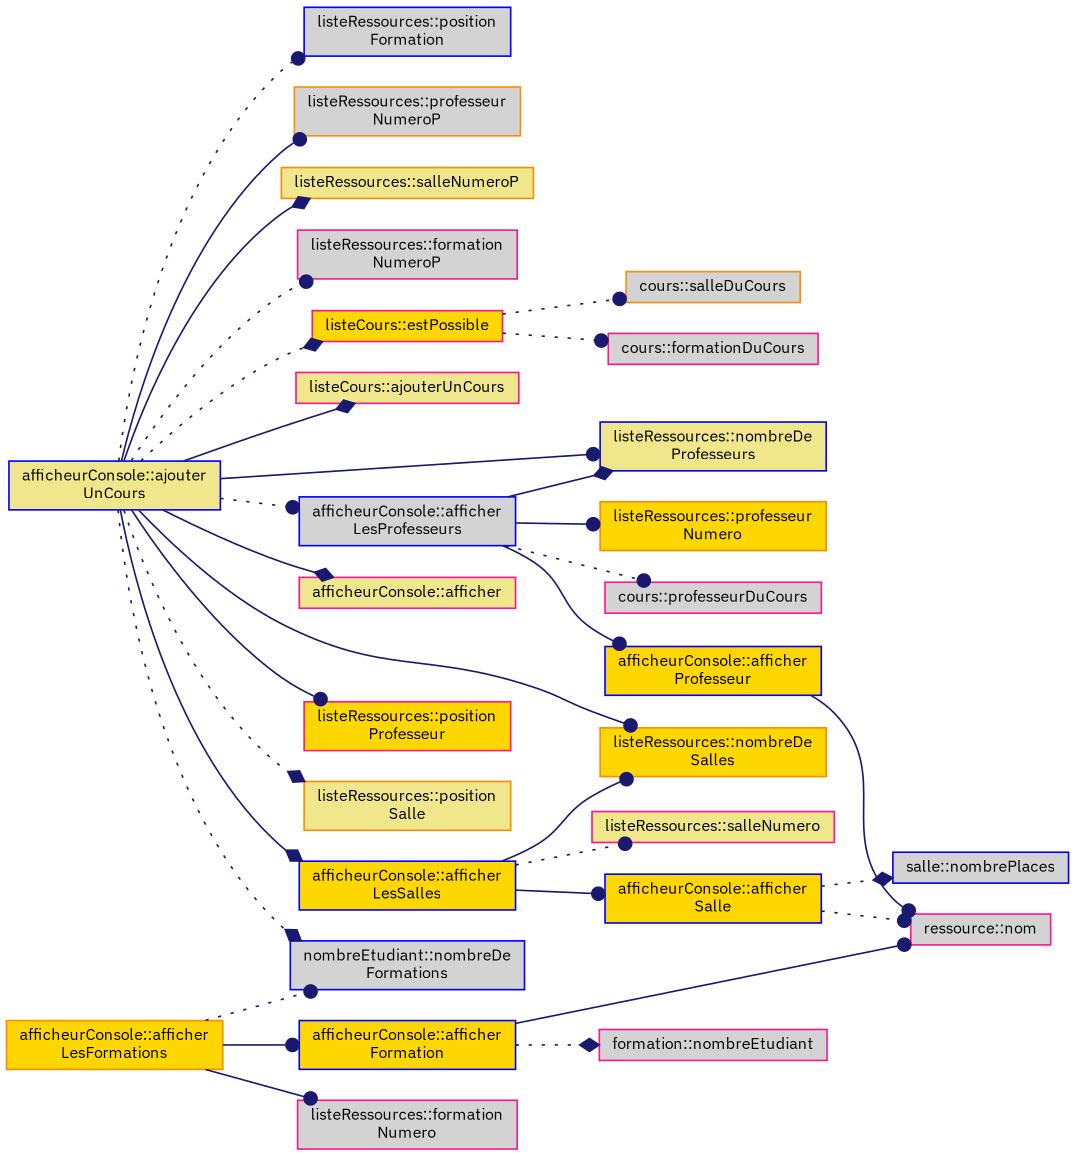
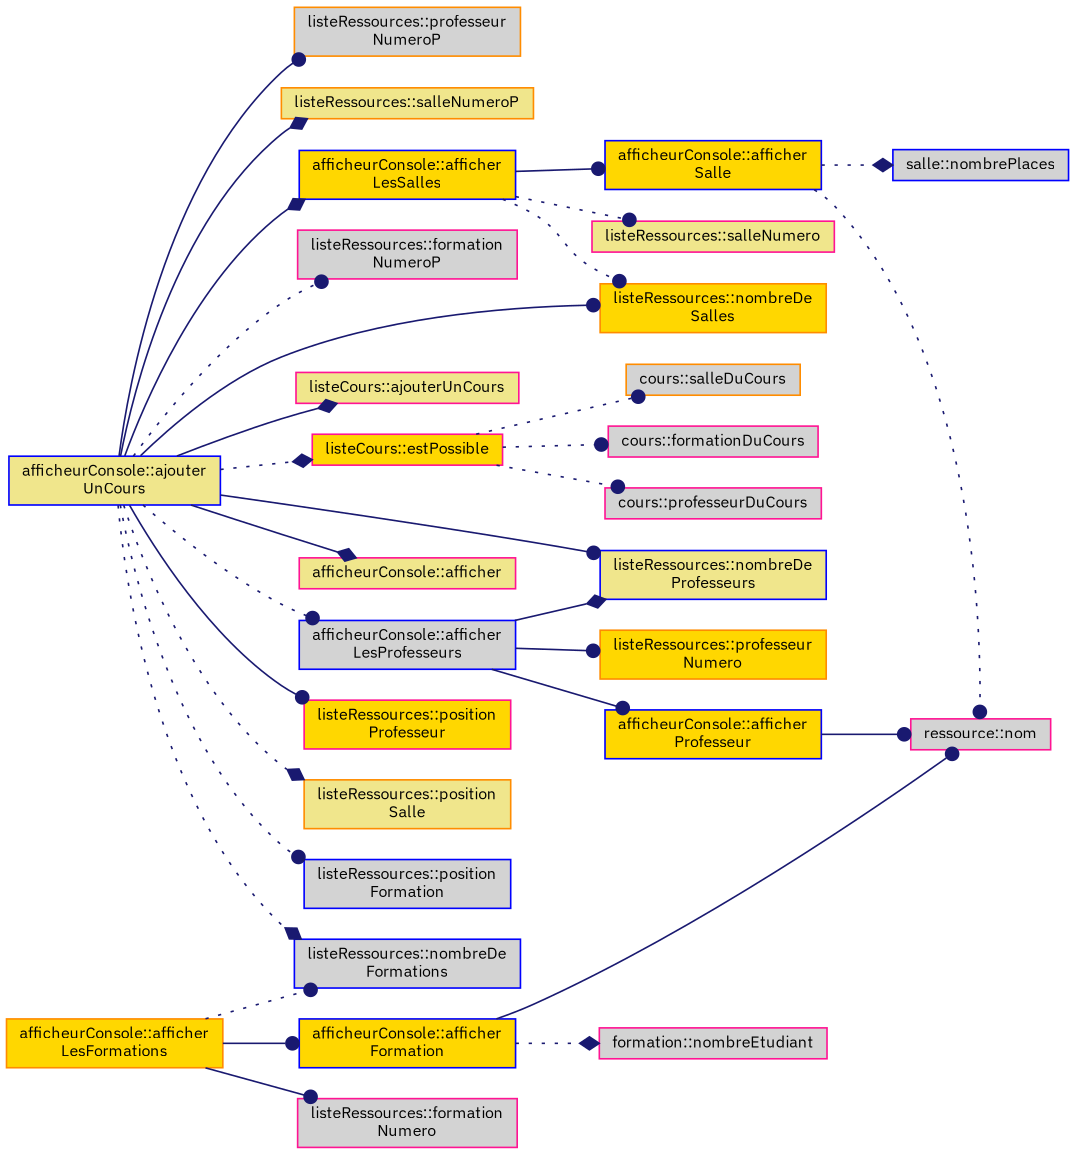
(571, 562) -> (554, 475)
(562, 823) -> (560, 237)
(407, 965) -> (407, 964)
